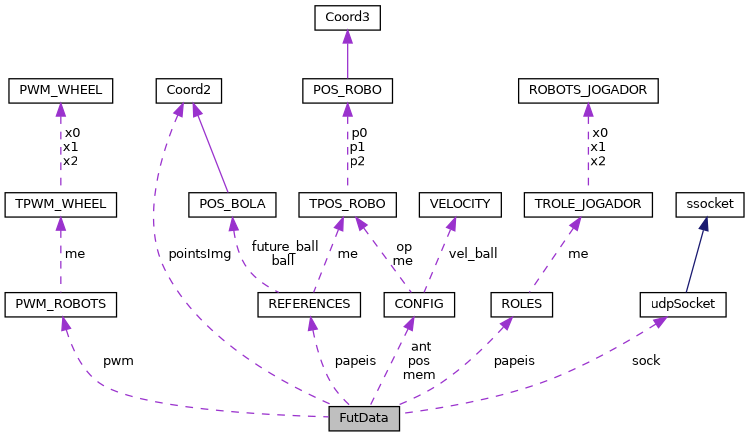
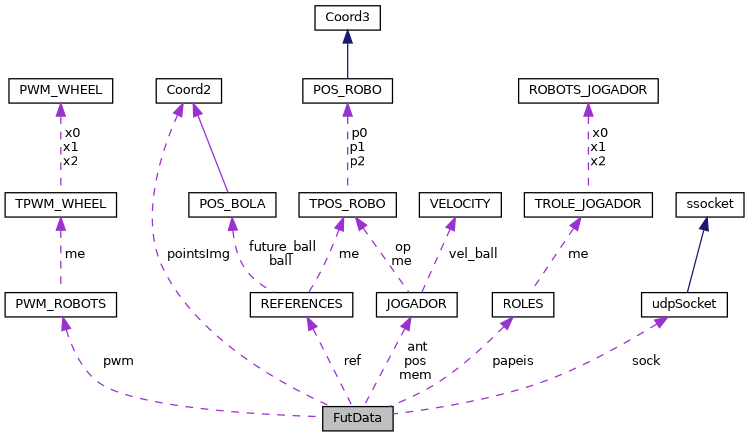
(348, 61) -> (348, 61)
(419, 305) -> (417, 305)
(354, 362) -> (351, 362)
